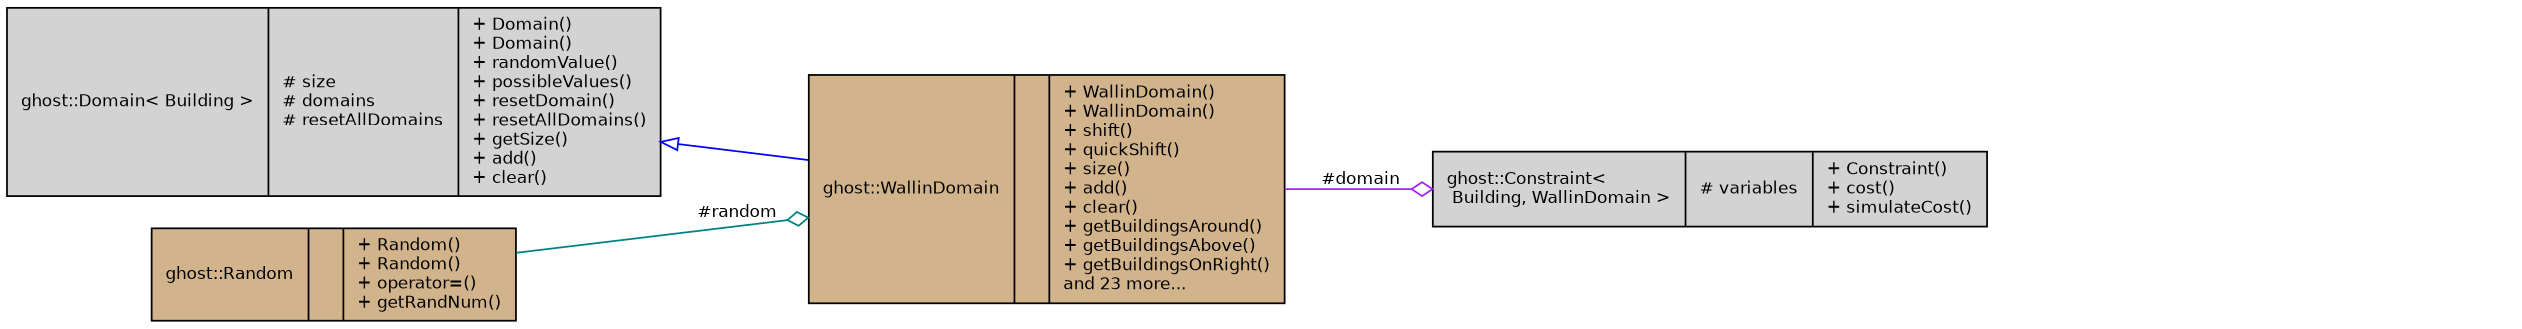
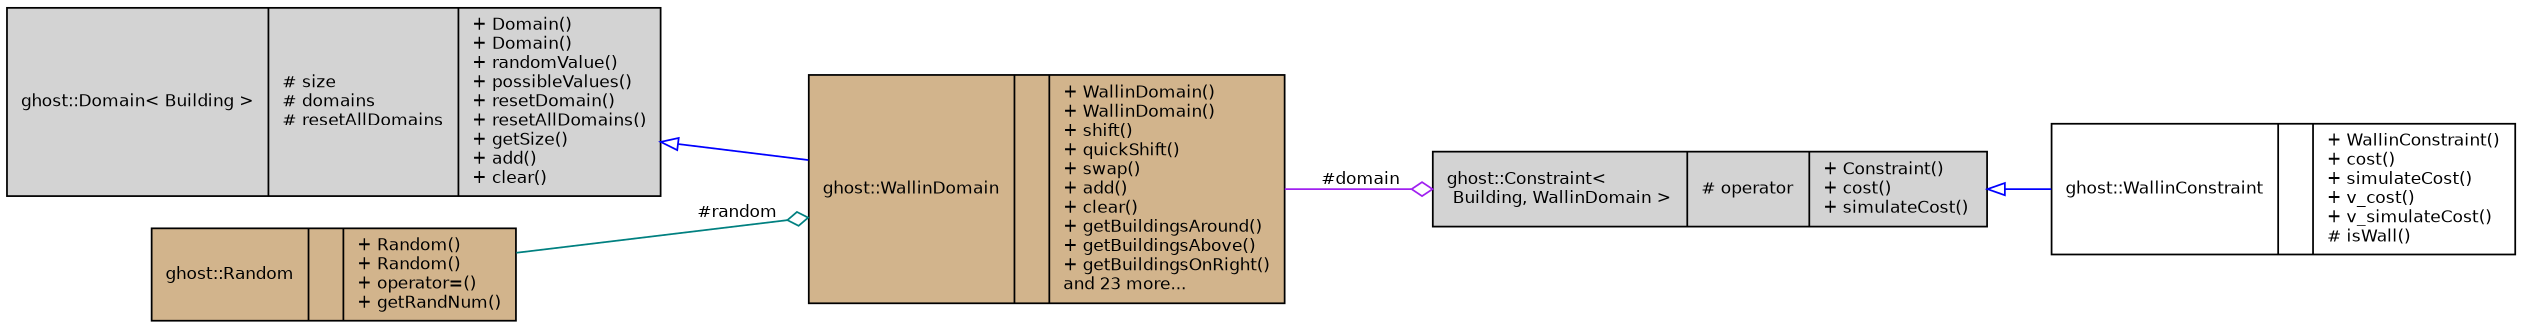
(1097, 169) -> (1102, 169)
(1749, 188) -> (1747, 188)
none -> (2283, 189)
